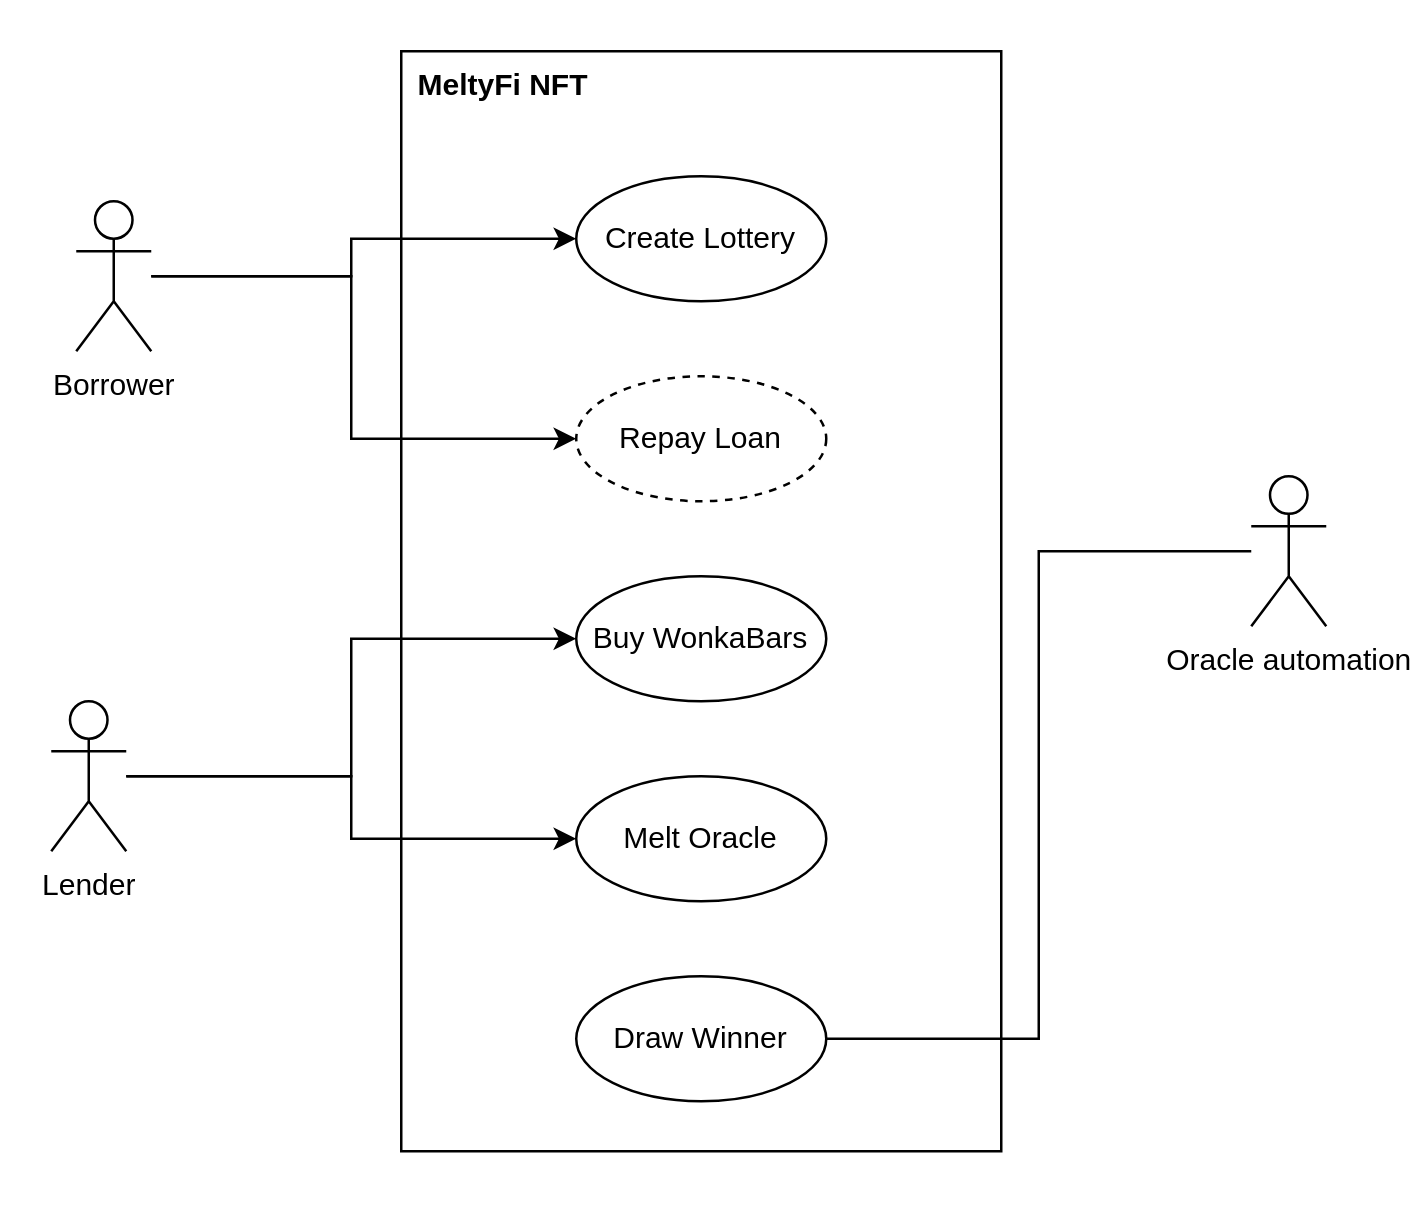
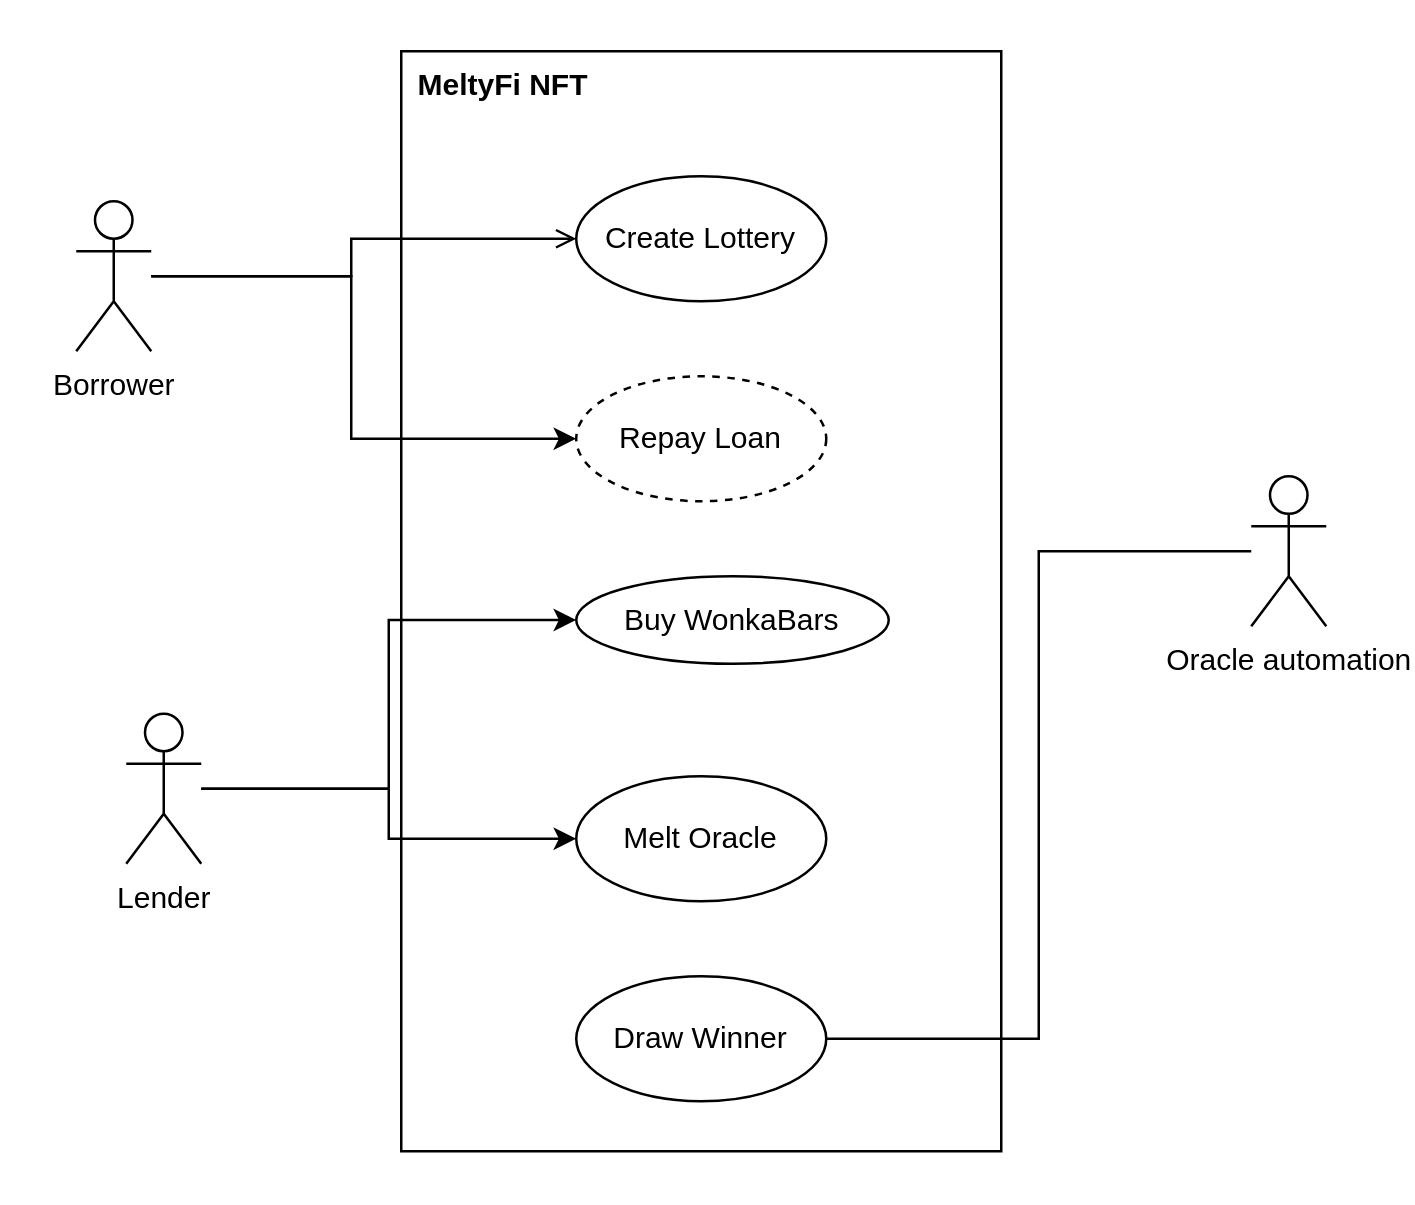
(558, 239) -> (562, 239)
(701, 639) -> (733, 620)
(89, 776) -> (164, 789)
